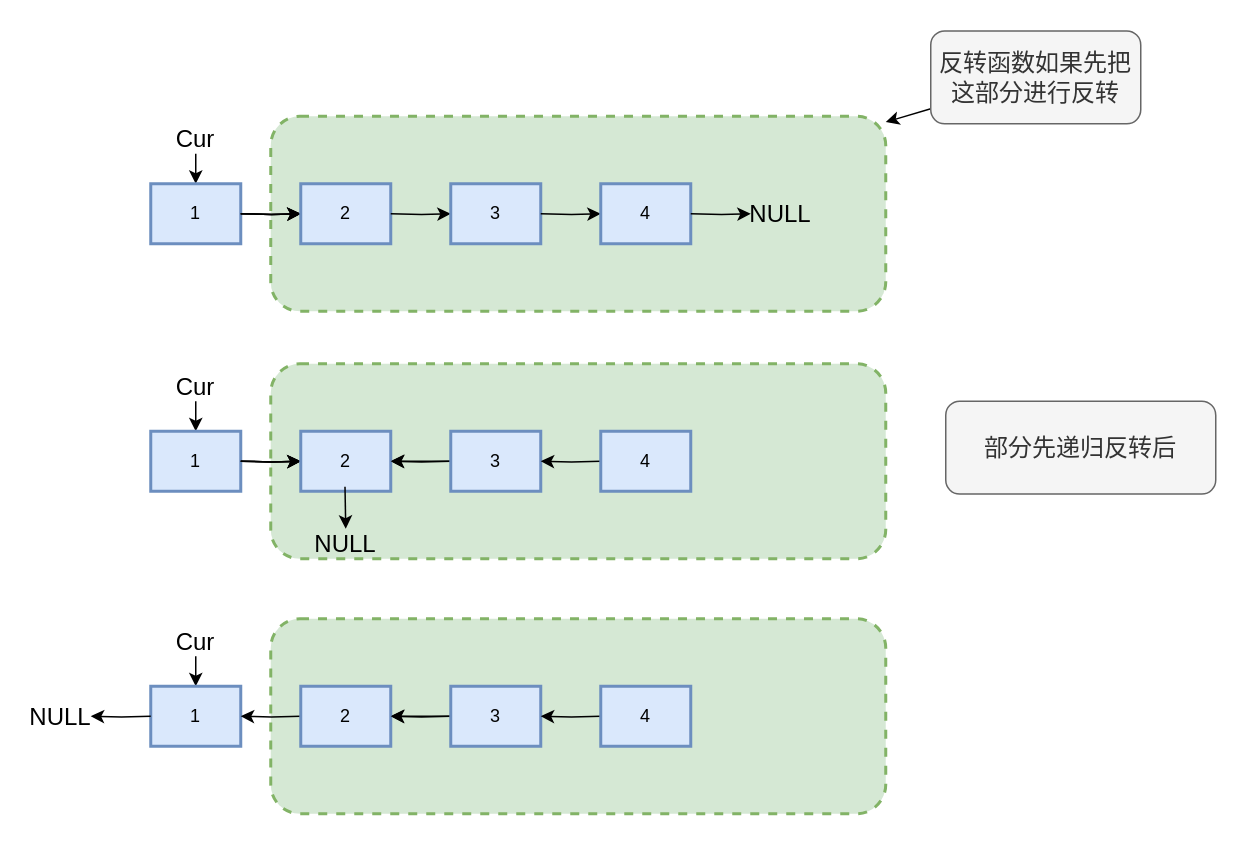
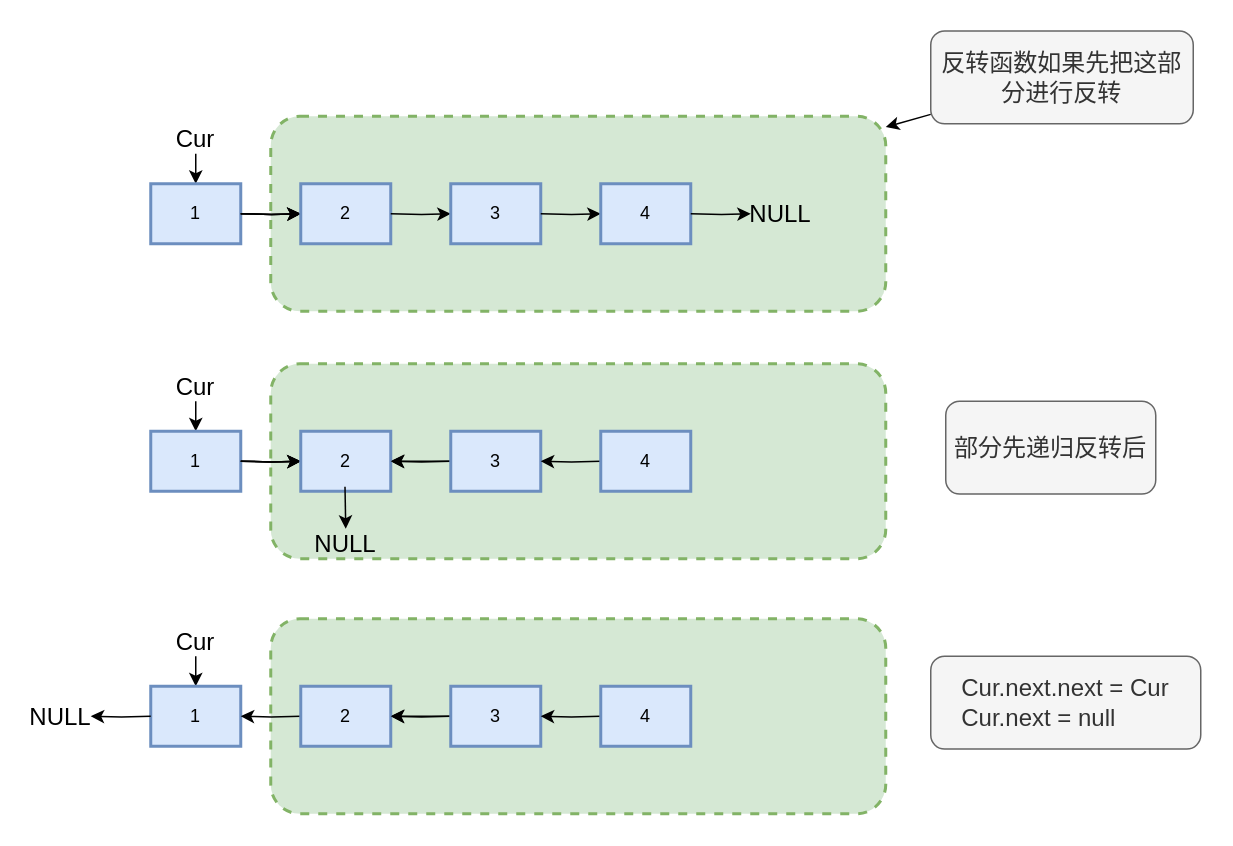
(1036, 77) -> (1062, 77)
(1081, 448) -> (1051, 448)
none -> (1066, 703)
